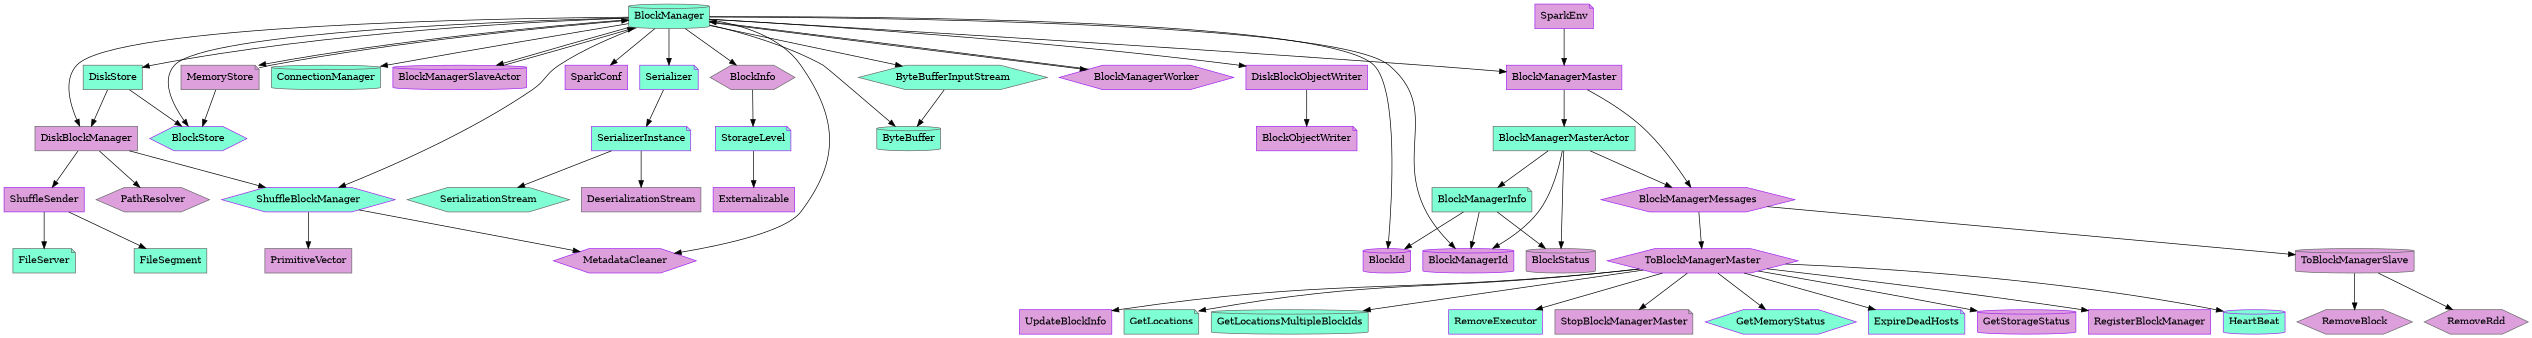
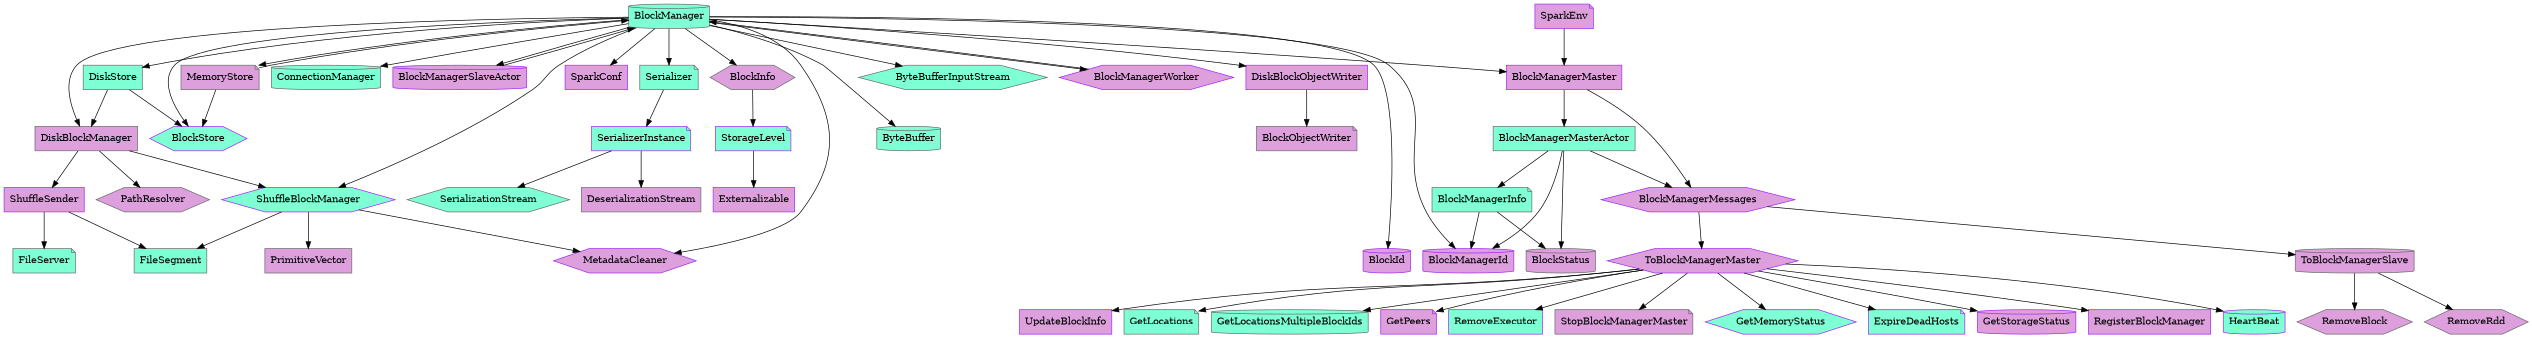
(669, 77) -> (669, 77)
(933, 105) -> none
(1307, 139) -> (1307, 139)
(1441, 226) -> none
none -> (243, 229)
none -> (1409, 322)
